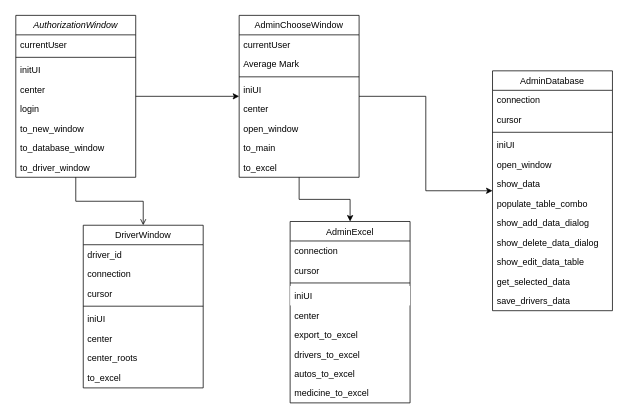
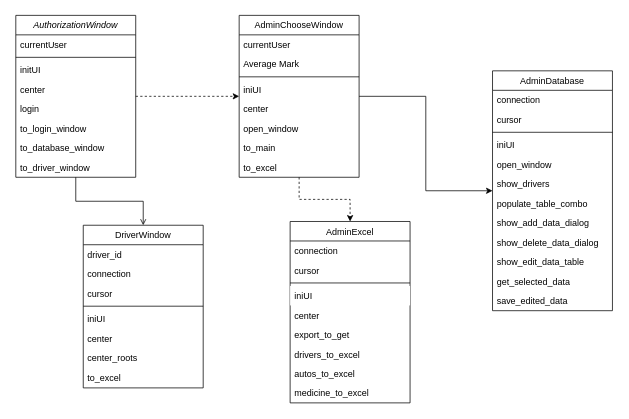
(186, 96) -> (186, 96)
(51, 129) -> (54, 129)
(519, 185) -> (526, 185)
(323, 200) -> (323, 200)
(538, 302) -> (536, 302)
(331, 335) -> (327, 335)
